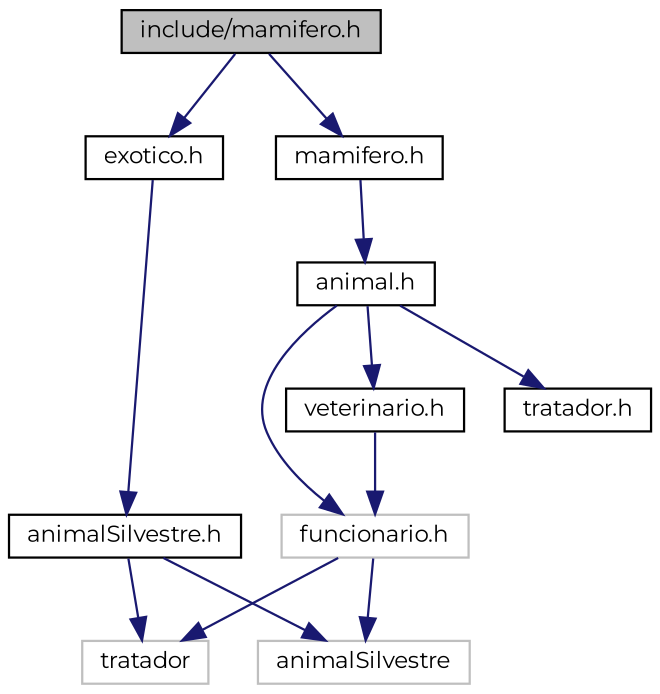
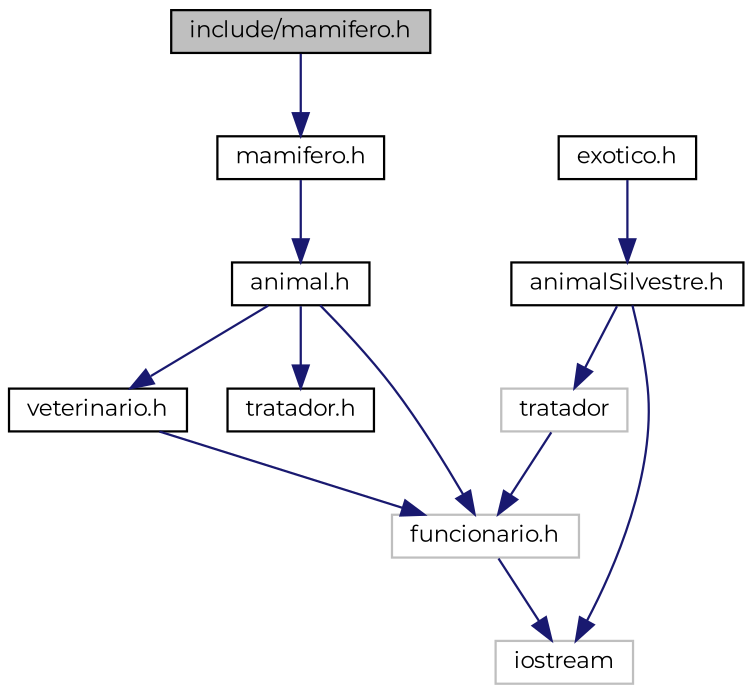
(210, 86) -> none
(270, 594) -> (531, 464)
(364, 662) -> (564, 662)
